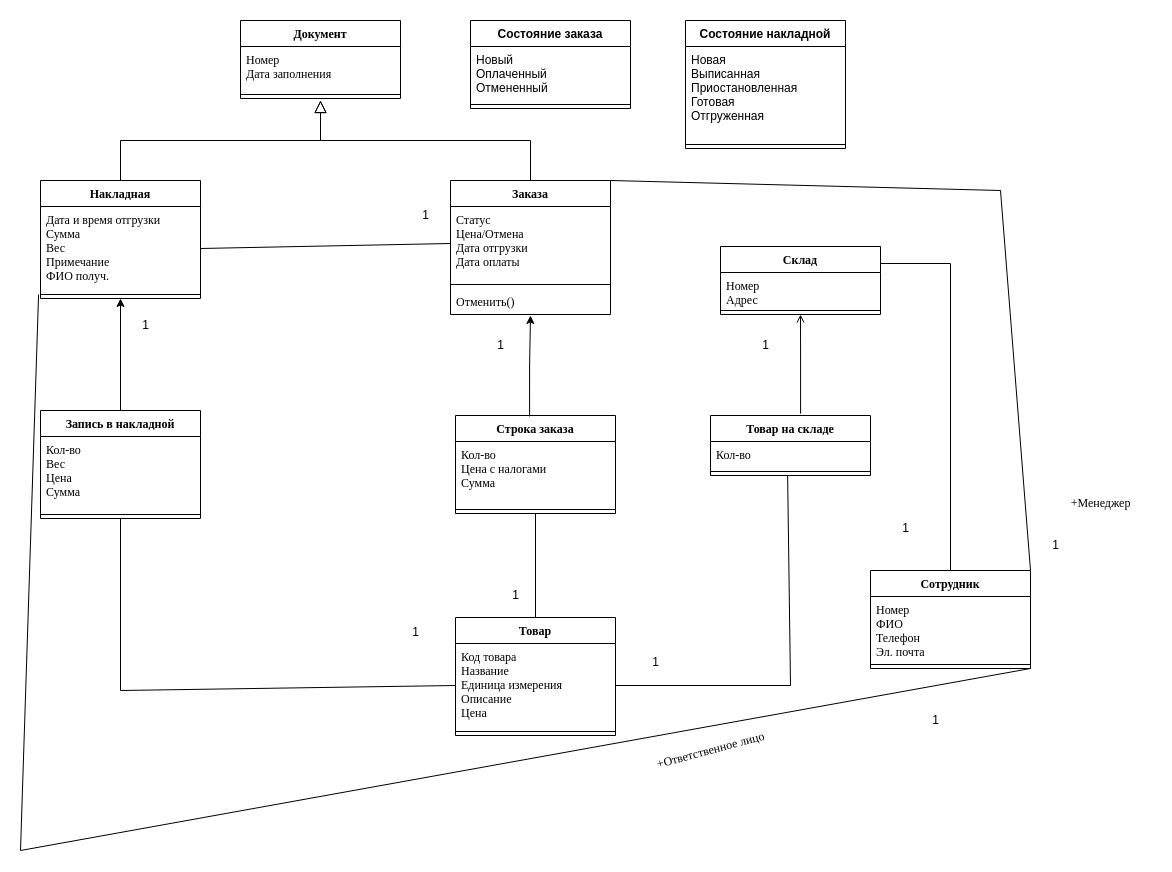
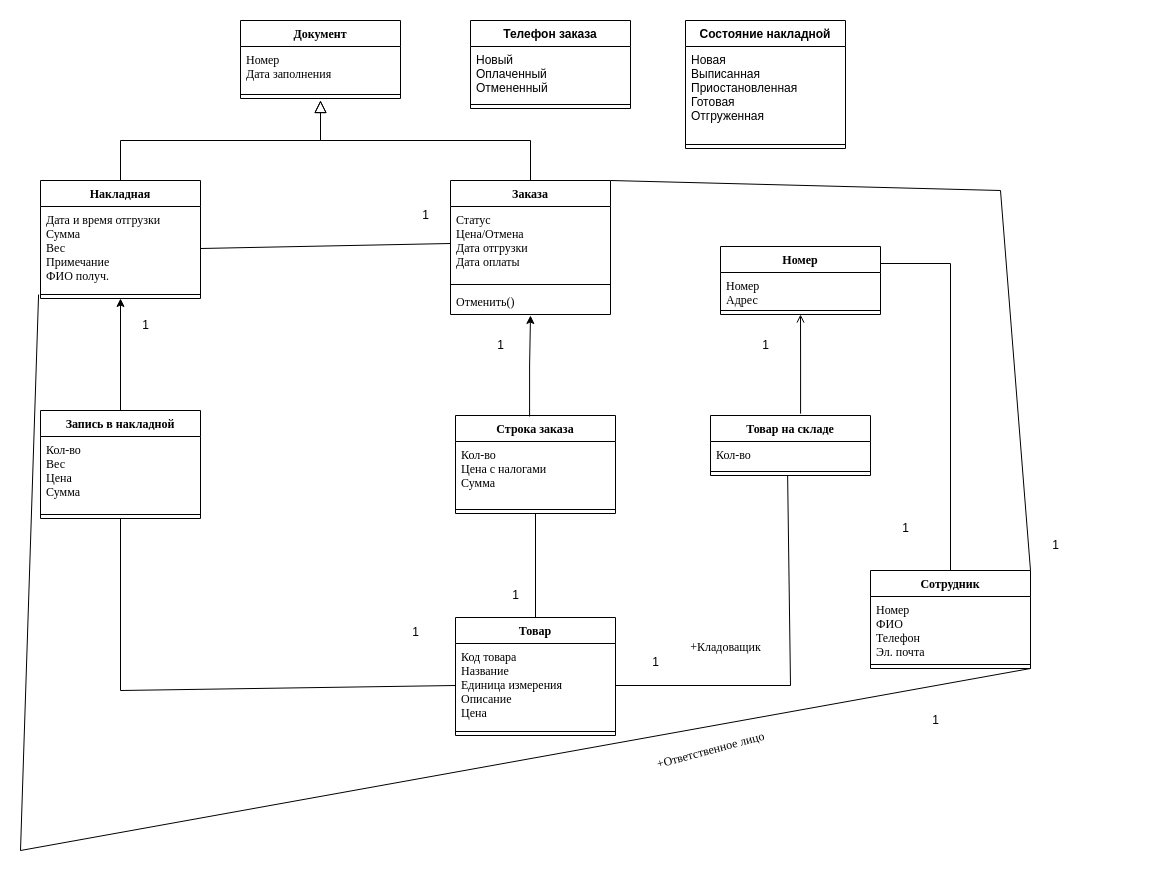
(550, 34) -> (550, 34)
(800, 260) -> (800, 260)
(1101, 504) -> none
none -> (726, 648)
